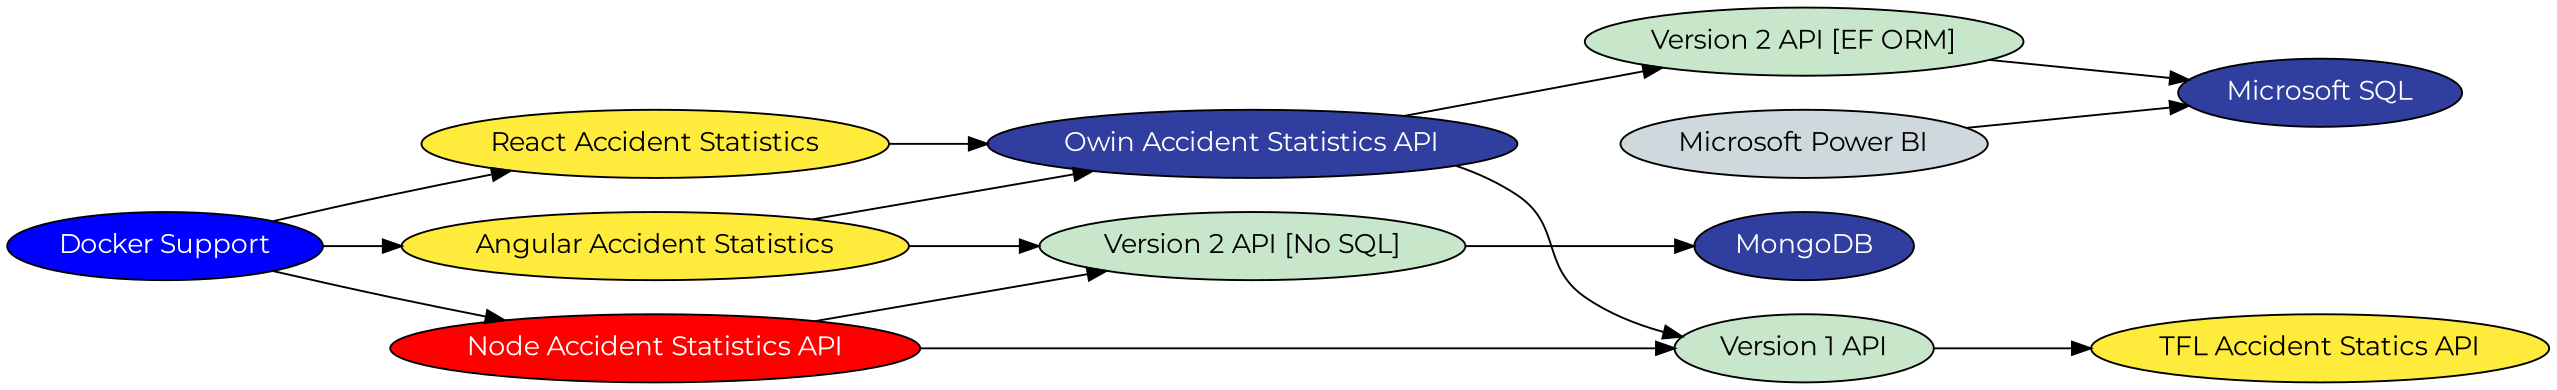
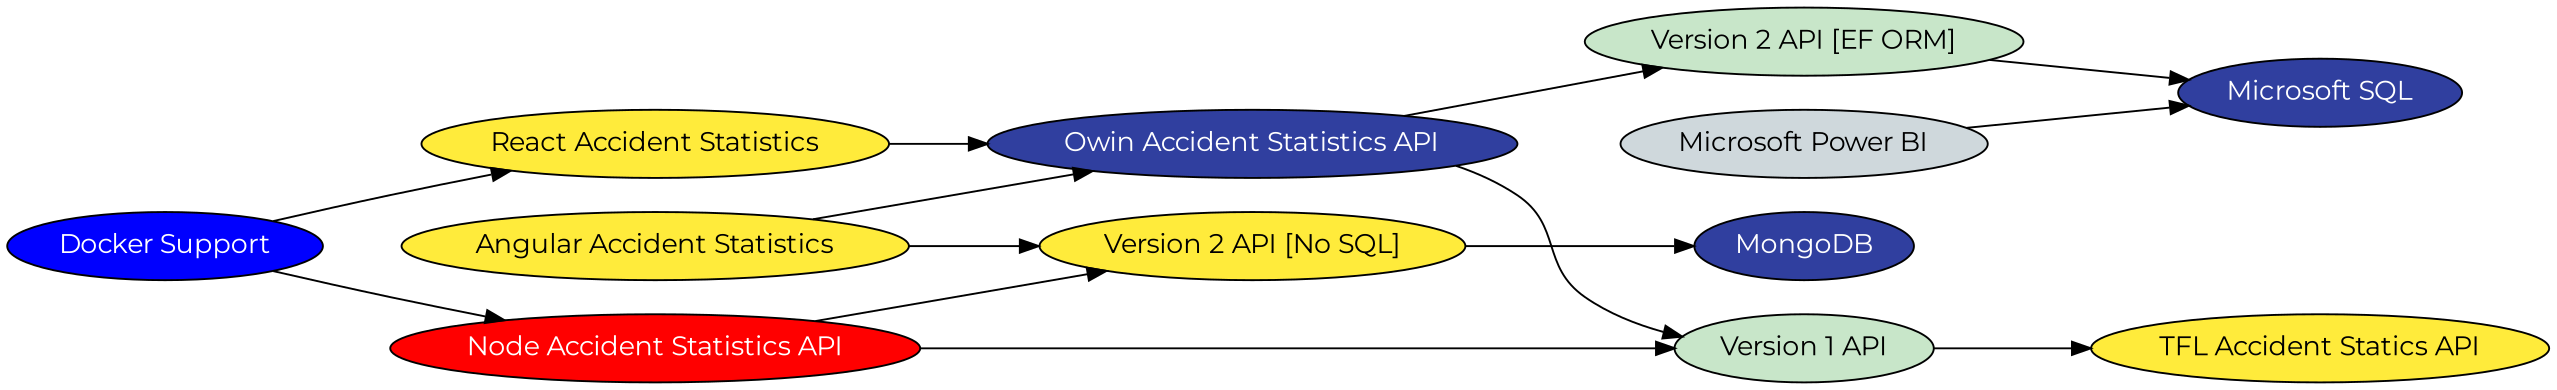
(353, 246) -> none
(1252, 246) -> (1252, 246)
